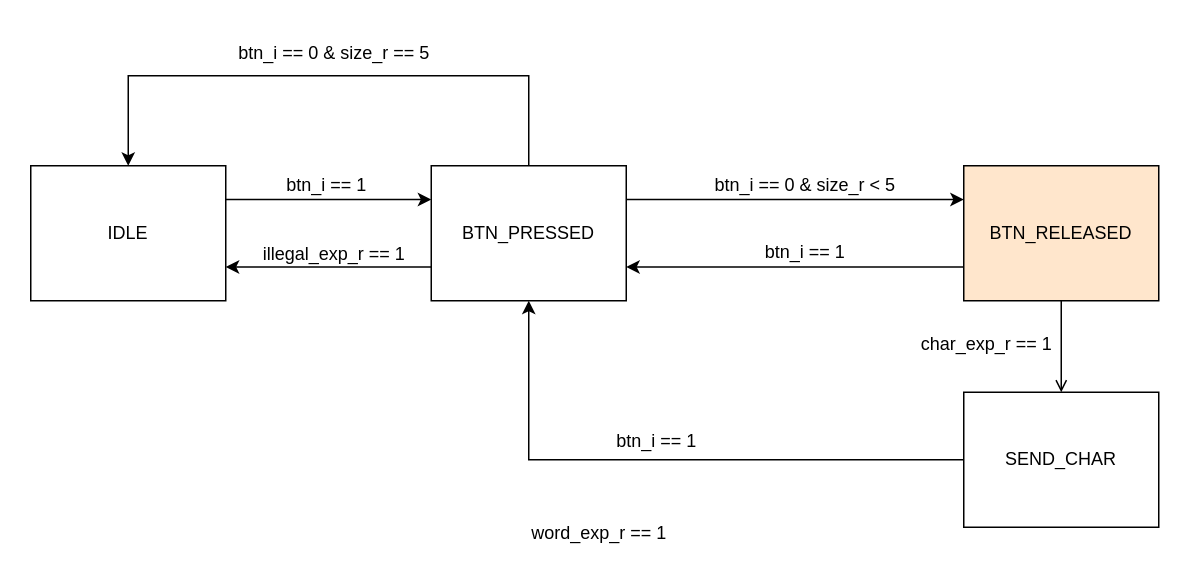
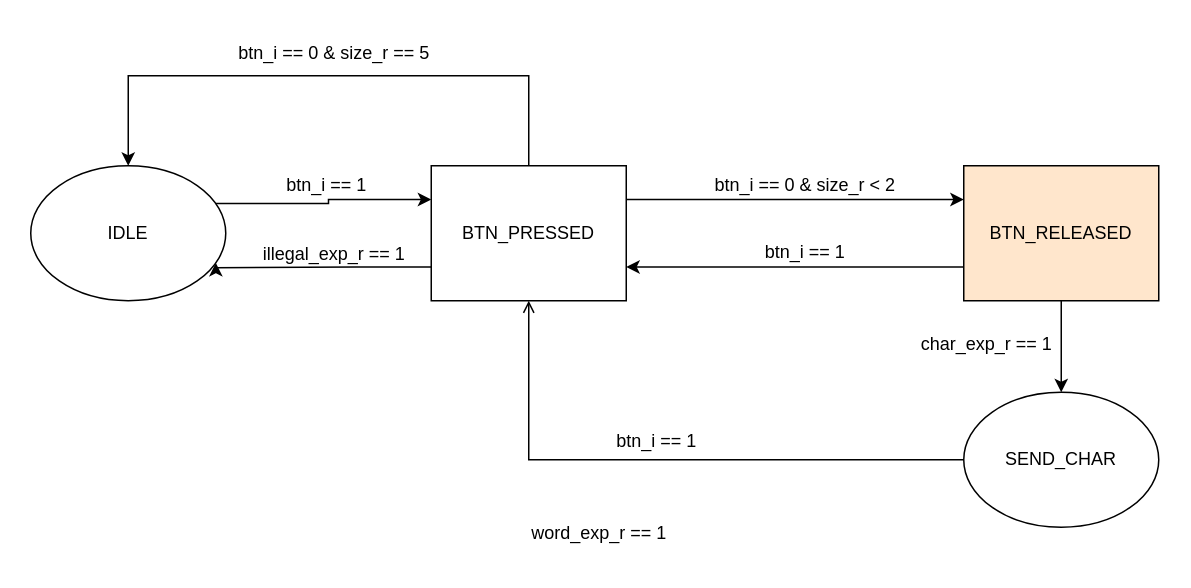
(806, 185) -> (806, 185)
(128, 233) -> (128, 233)
(529, 312) -> (529, 309)
(1061, 383) -> (1061, 381)
(1061, 460) -> (1061, 460)
